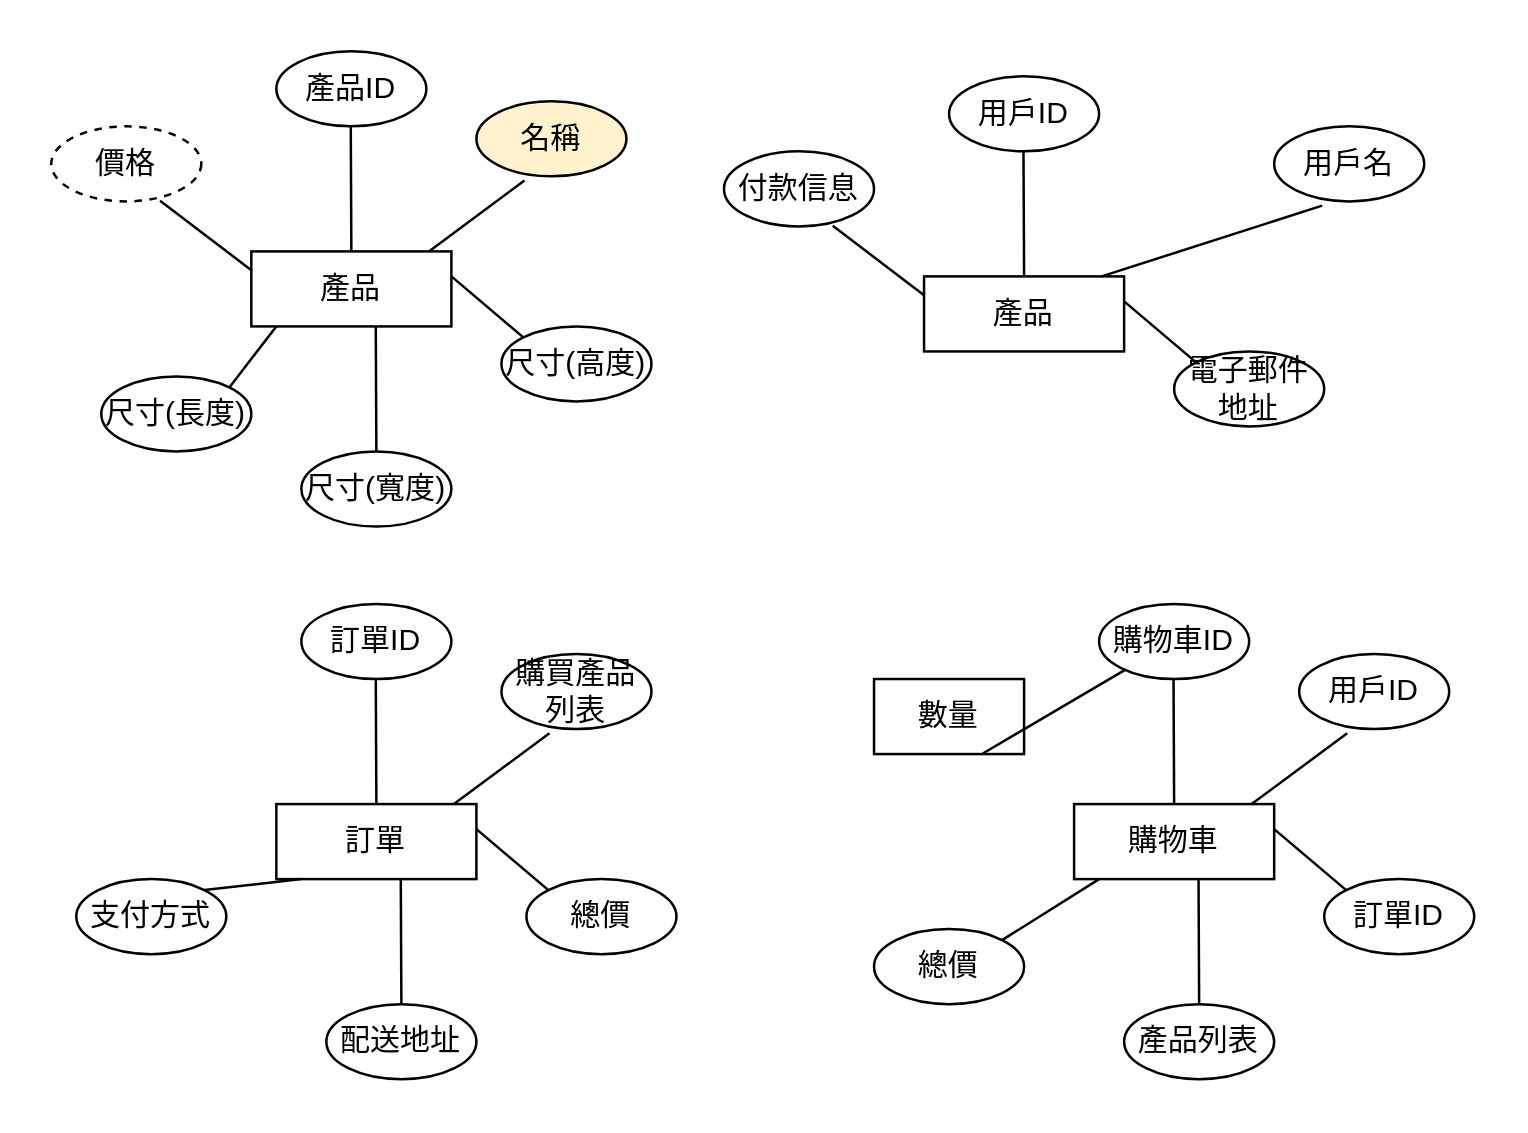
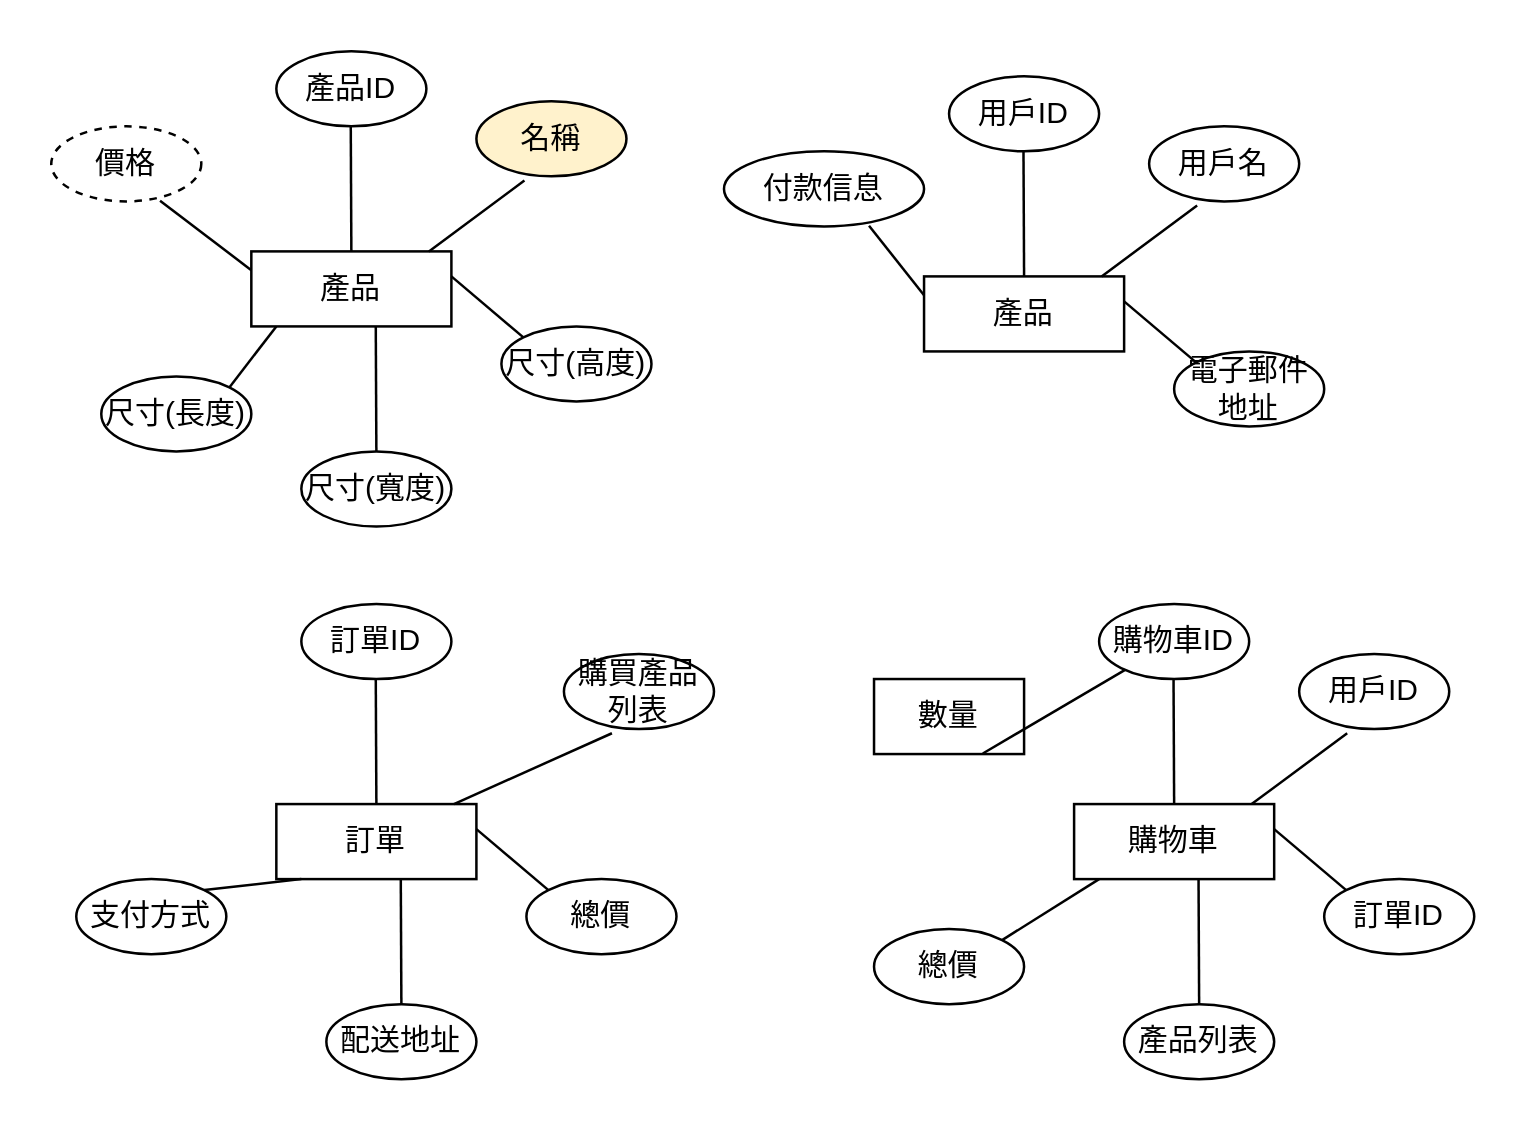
(1349, 164) -> (1224, 164)
(799, 189) -> (824, 189)
(576, 691) -> (639, 691)
